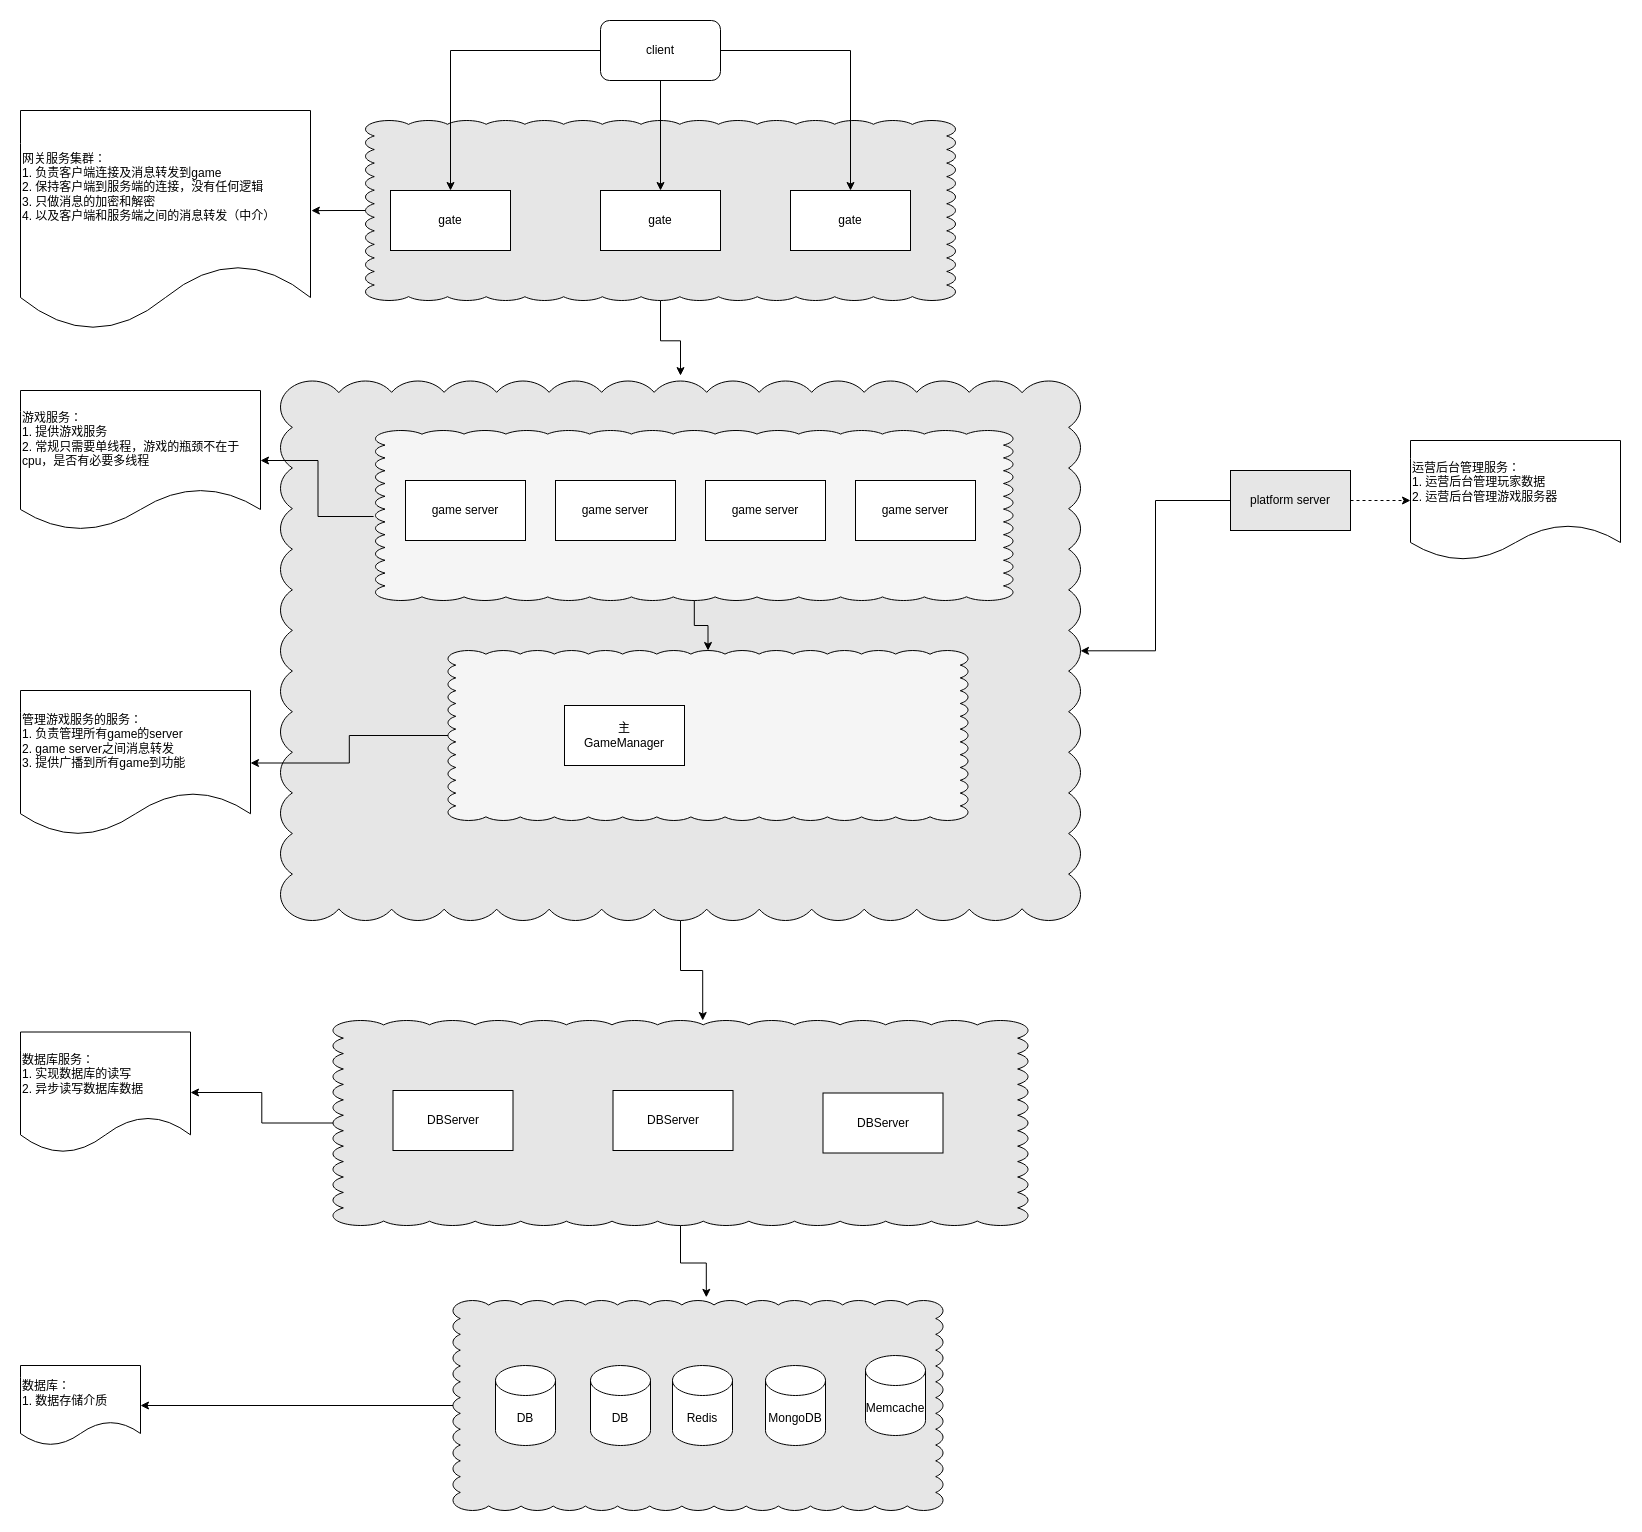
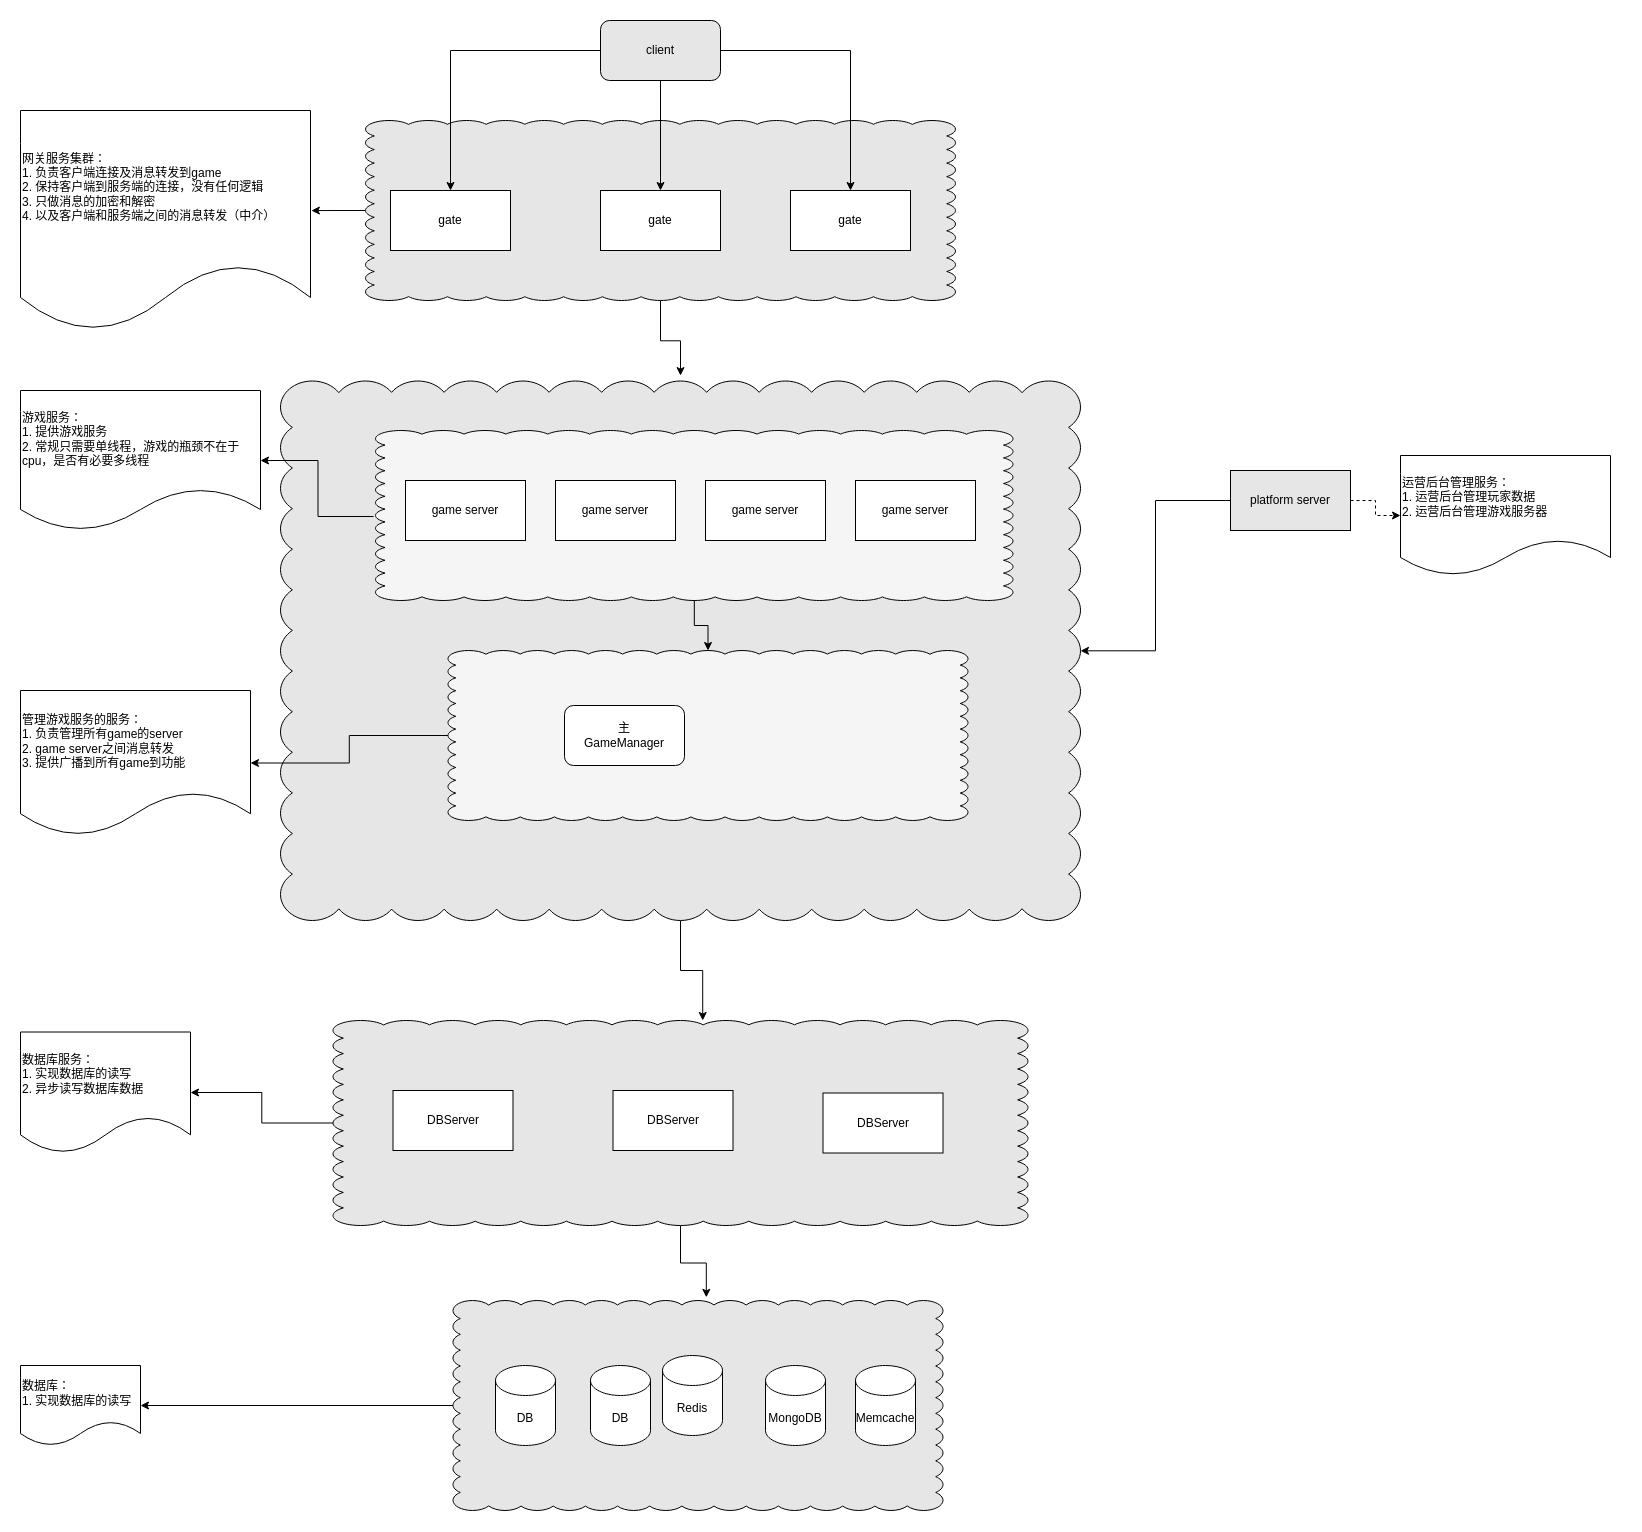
(661, 51) -> (661, 51)
(1516, 501) -> (1506, 516)
(625, 736) -> (625, 736)
(65, 1394) -> (77, 1394)
(896, 1396) -> (886, 1406)
(703, 1406) -> (693, 1396)
